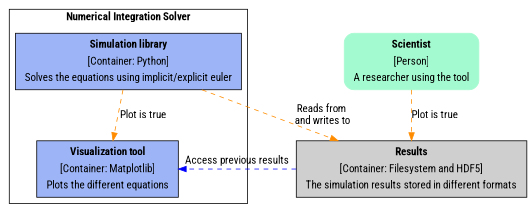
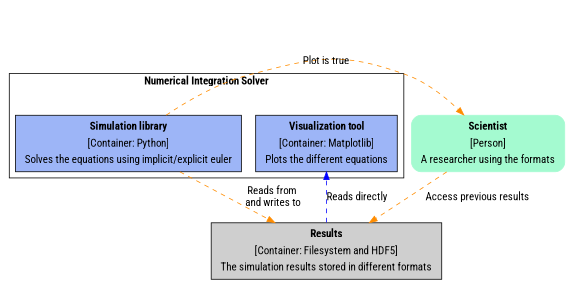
(412, 78) -> (488, 160)
(119, 111) -> (313, 61)
(435, 115) -> (478, 197)
(237, 161) -> (357, 197)
